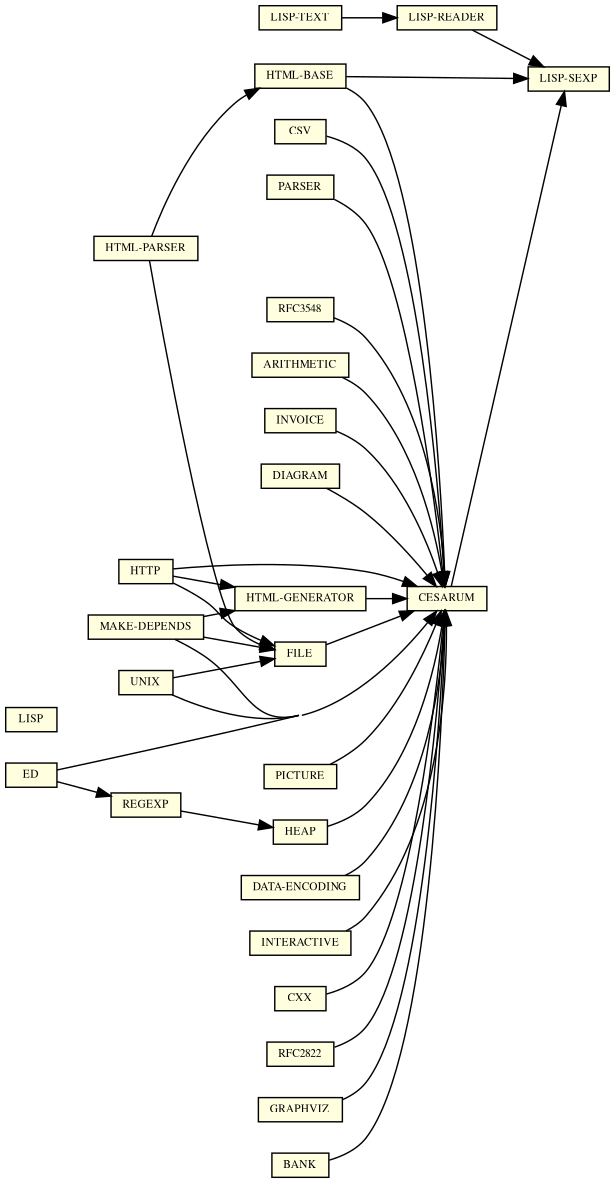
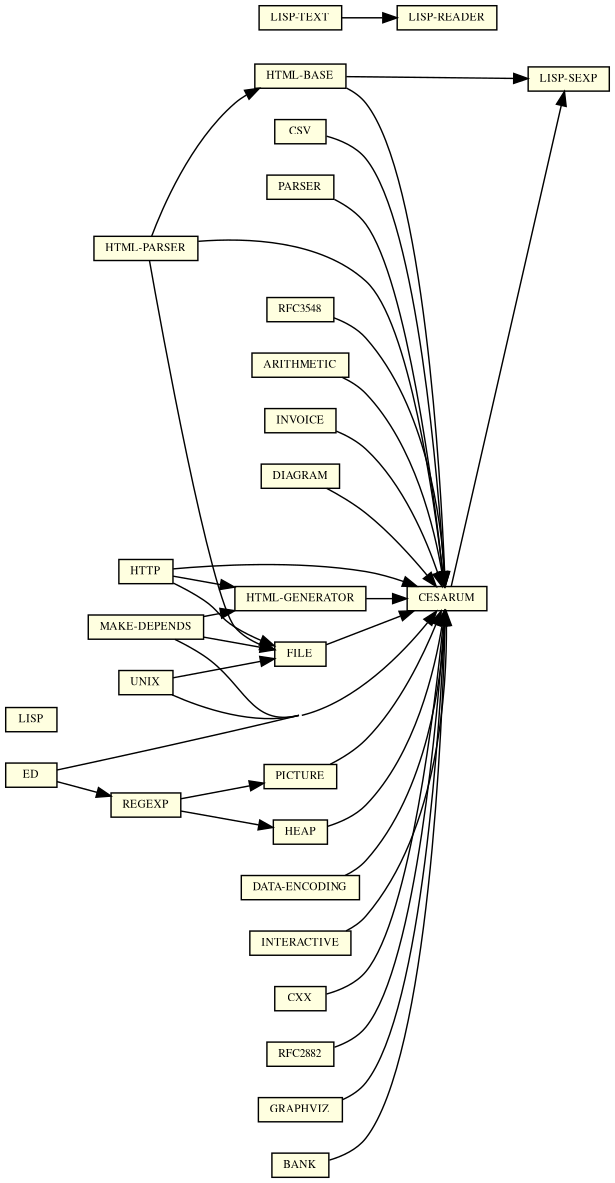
(502, 45) -> none
none -> (396, 337)
none -> (215, 792)
(300, 1054) -> (300, 1054)
